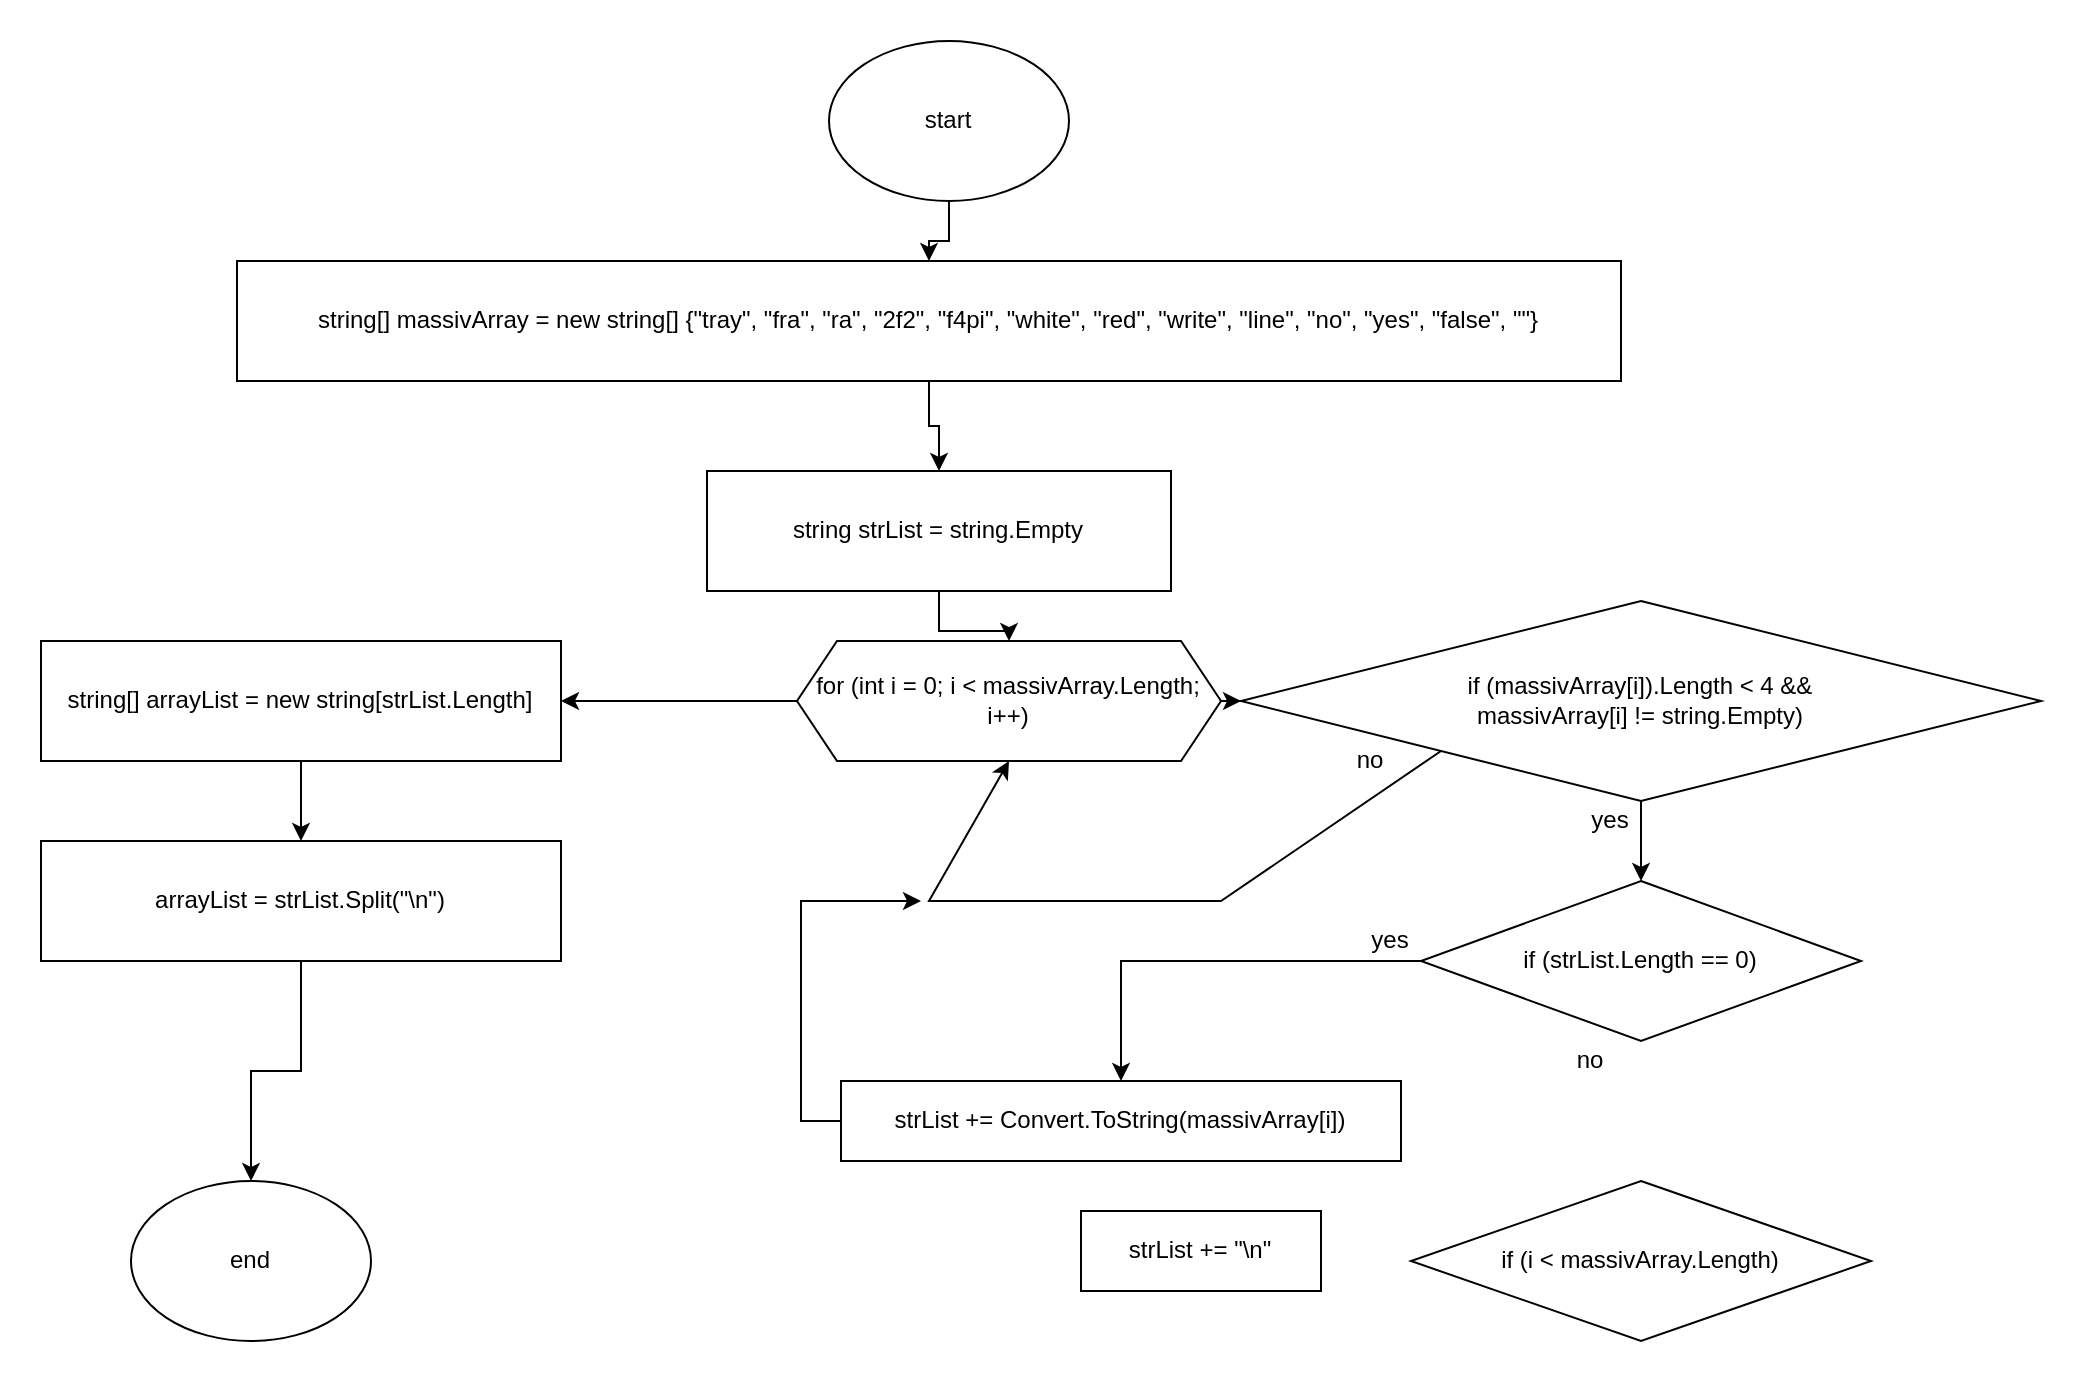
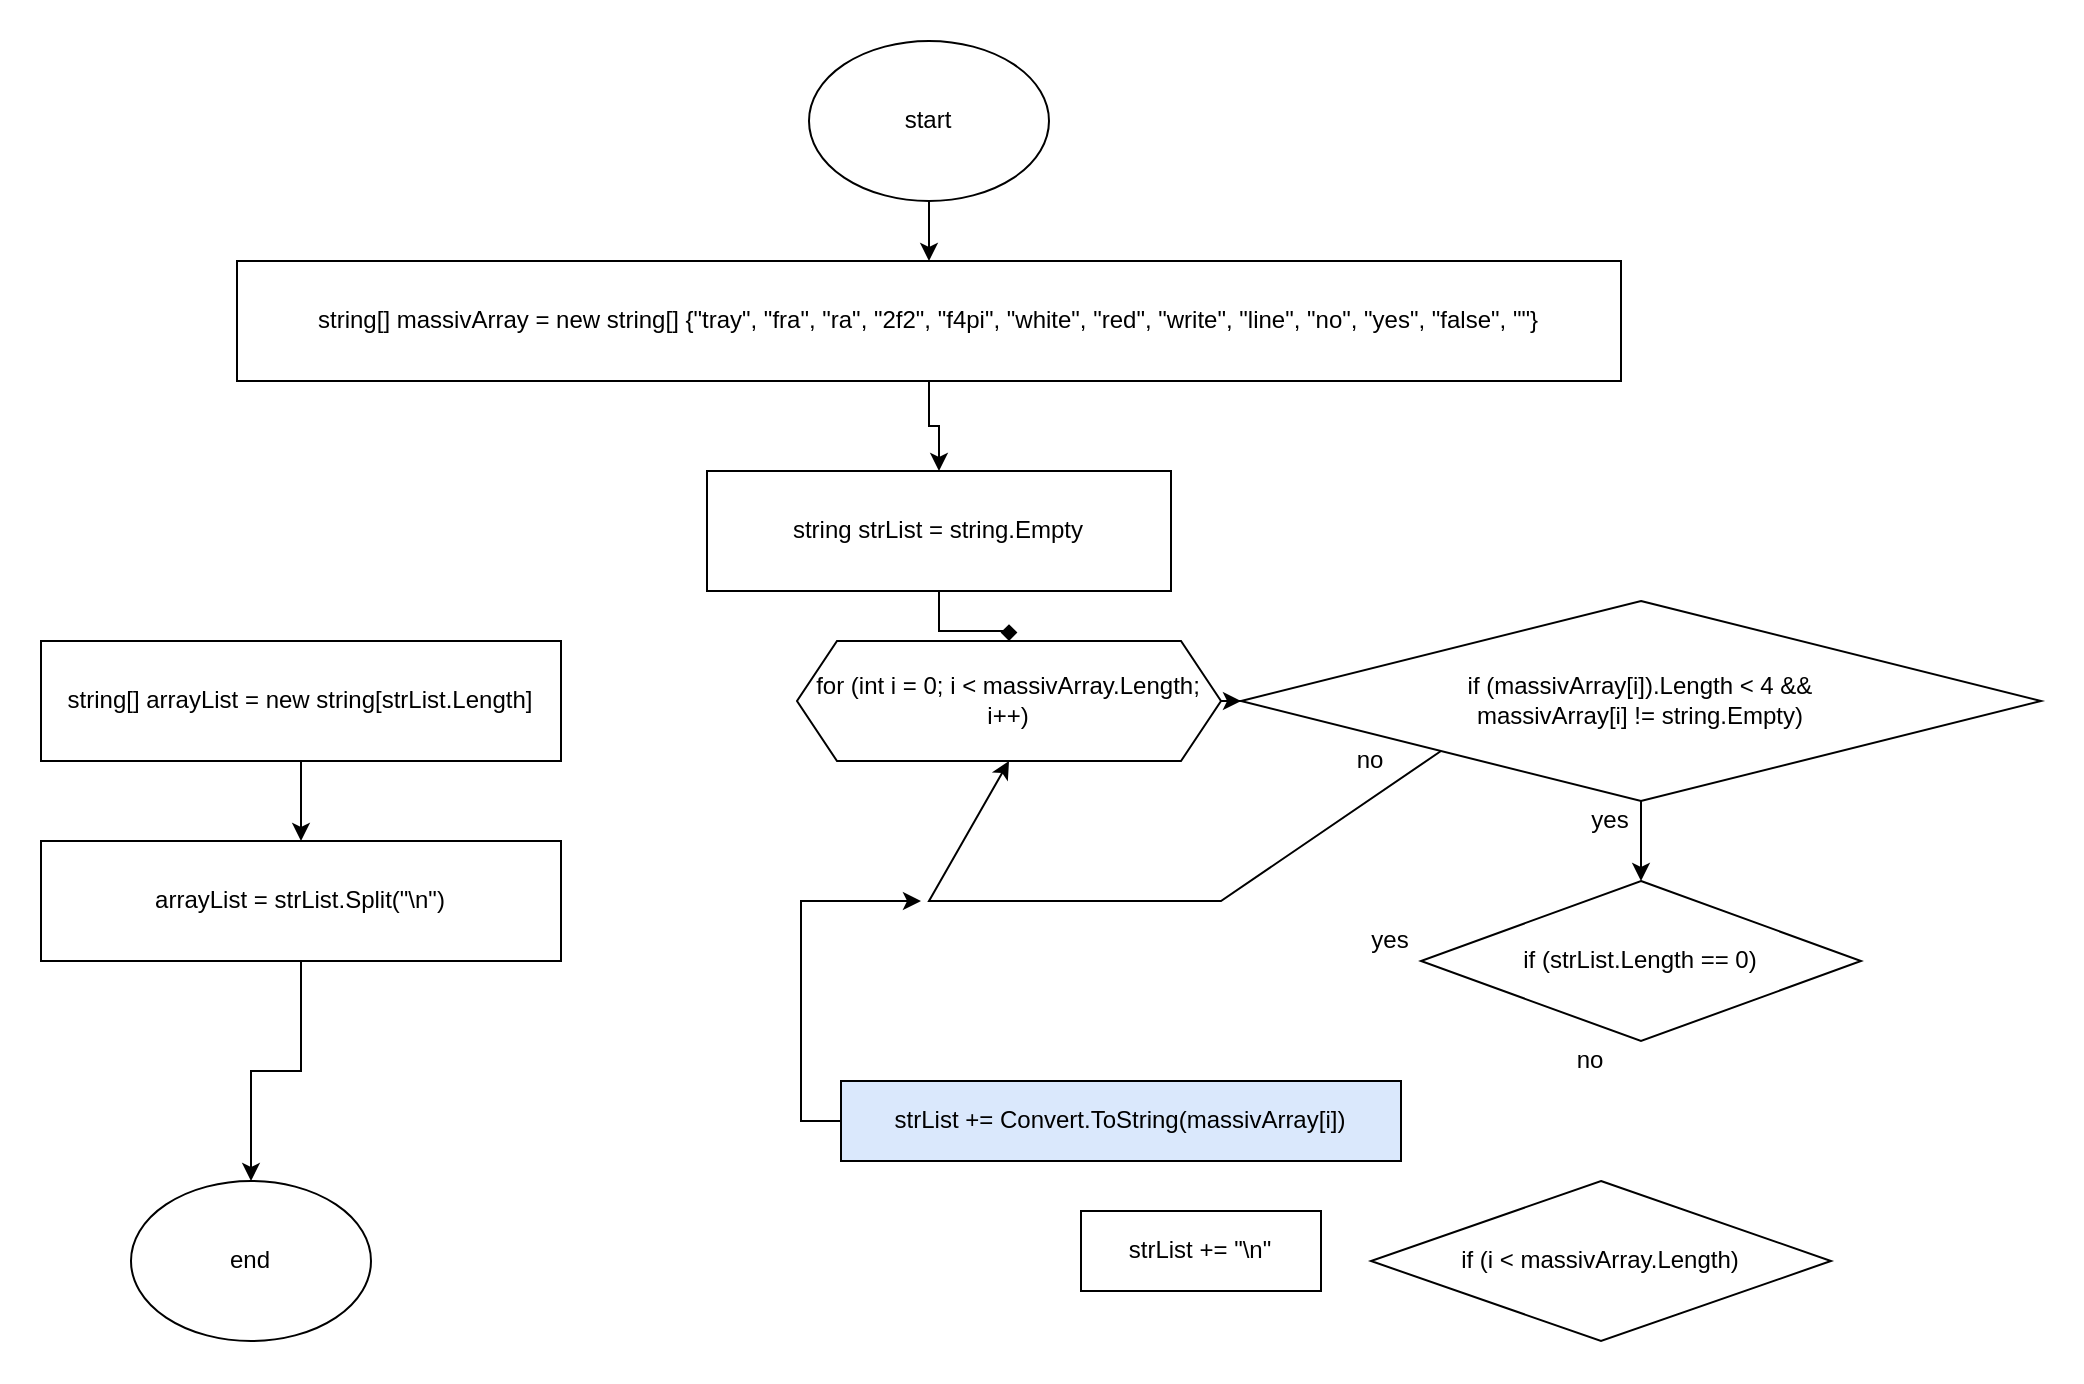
(949, 121) -> (929, 121)
(1005, 631) -> (1006, 631)
(686, 701) -> none
(1217, 961) -> none
(1121, 1121) -> (1121, 1121)
(1641, 1261) -> (1601, 1261)
